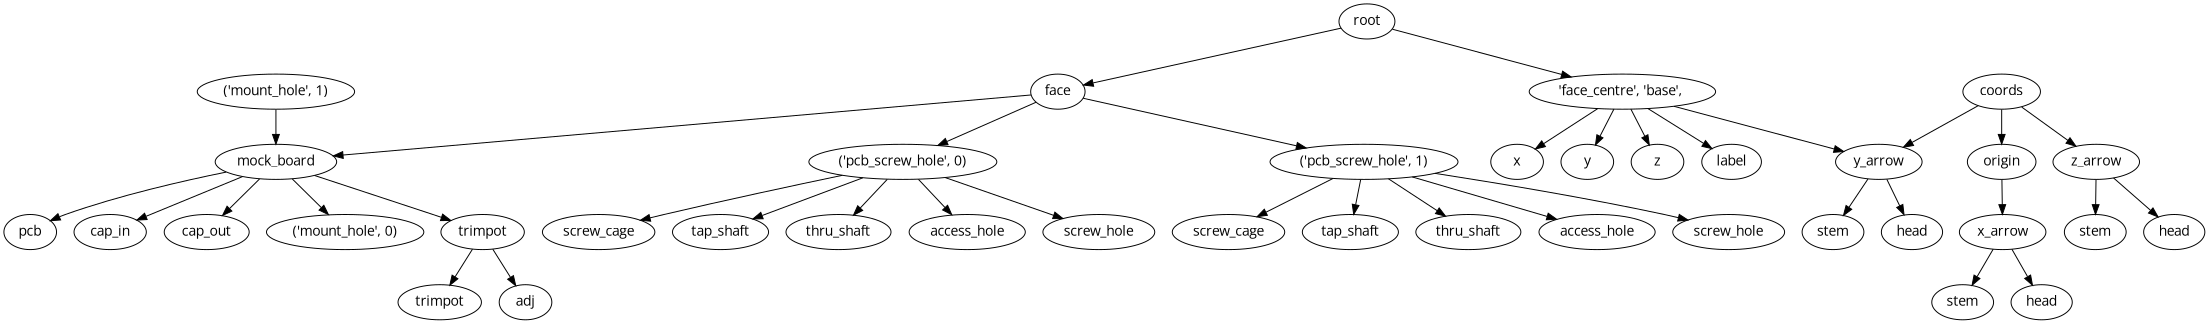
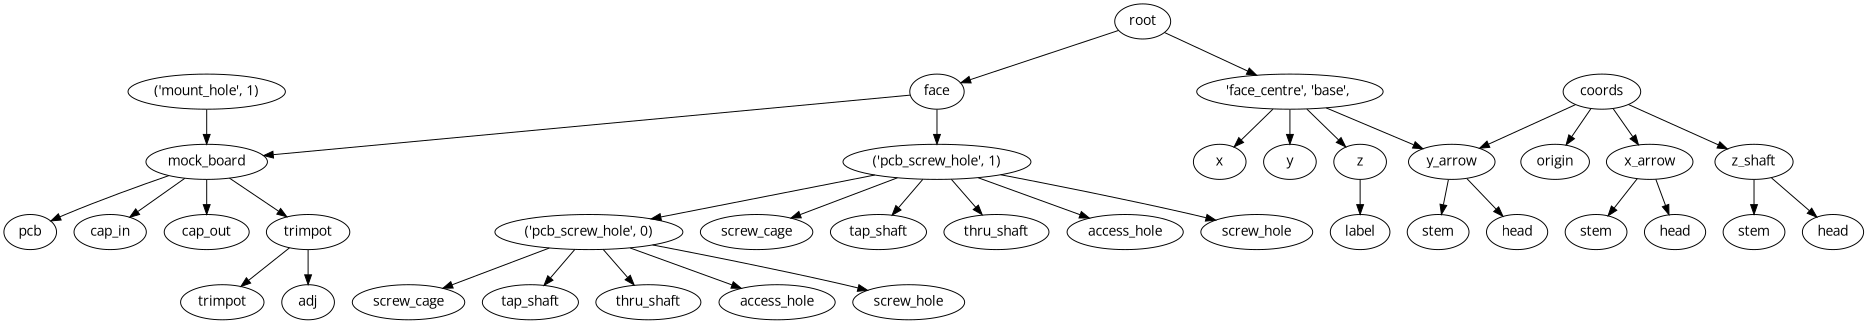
(991, 122) -> (768, 196)
(1676, 126) -> (1360, 192)
(2096, 162) -> (1754, 162)
(2002, 192) -> (1623, 123)
(345, 232) -> none
